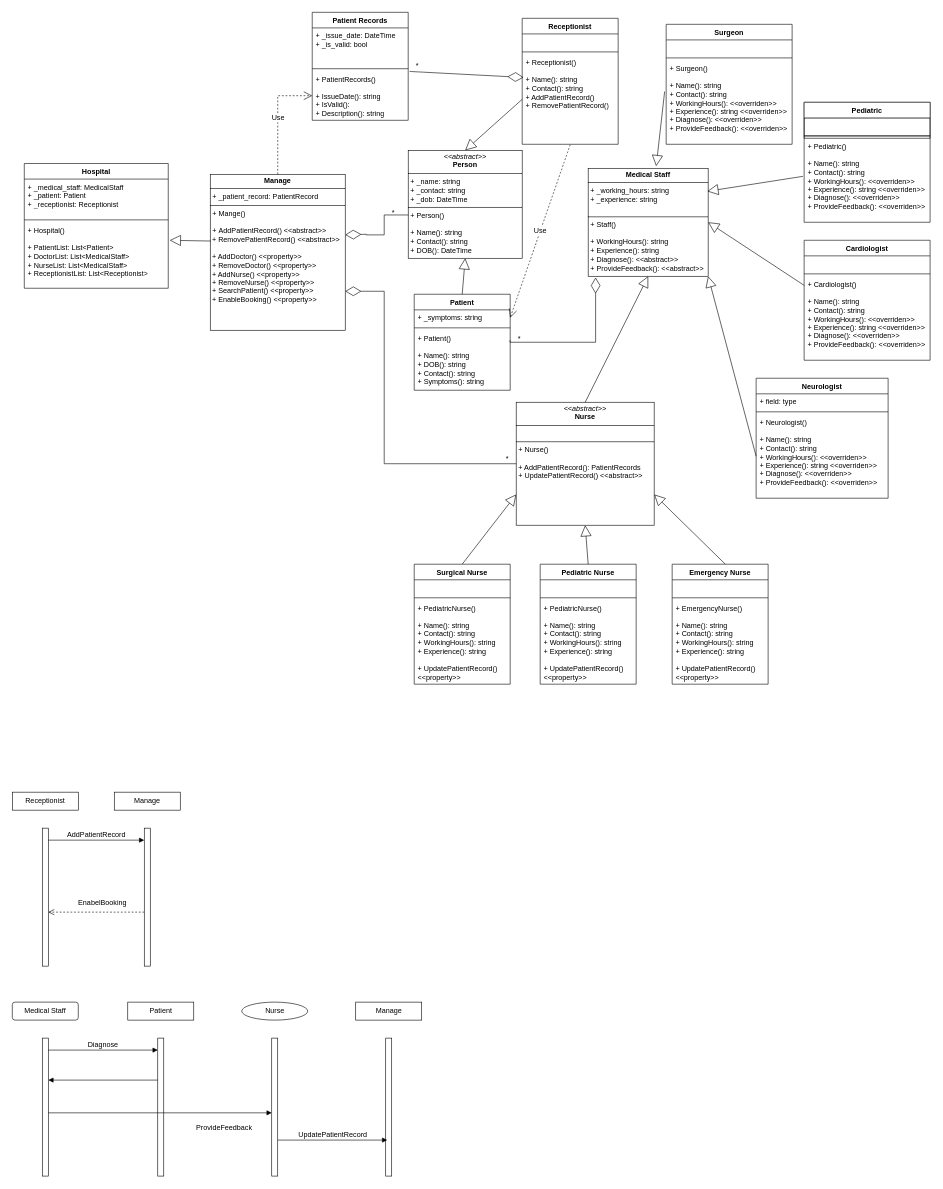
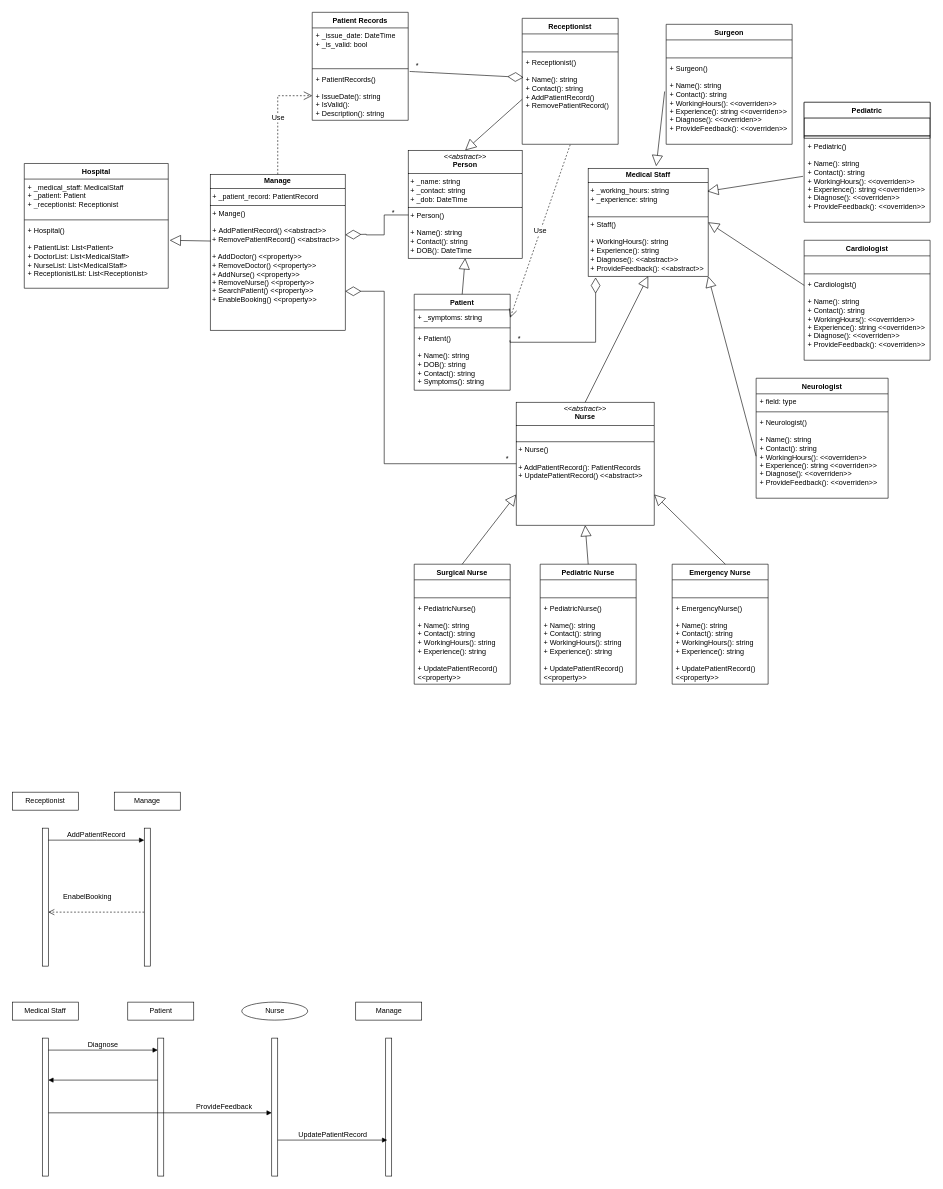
(102, 903) -> (87, 897)
(45, 1011) -> (45, 1011)
(224, 1128) -> (224, 1107)
